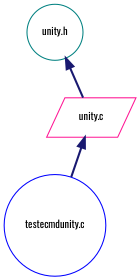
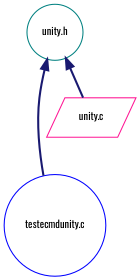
(76, 162) -> (38, 123)
